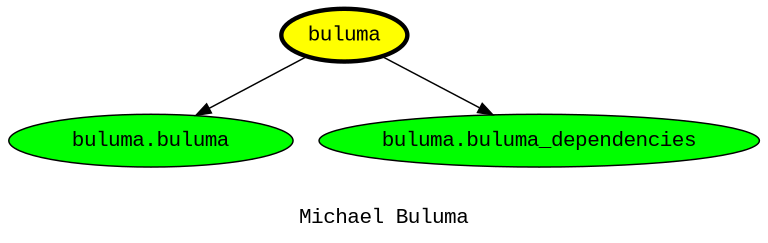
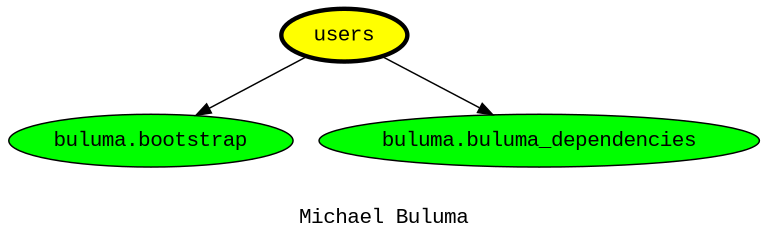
(344, 35) -> (344, 35)
(151, 141) -> (151, 141)
